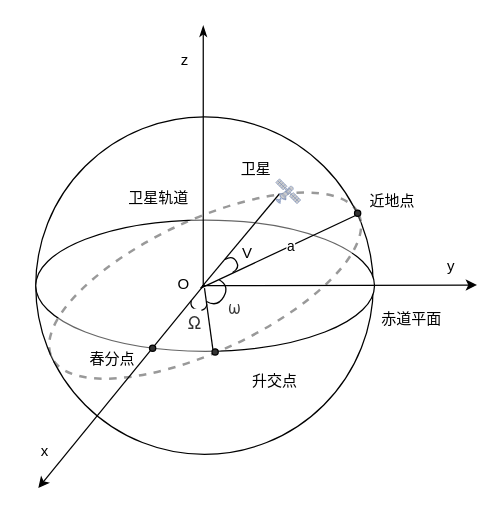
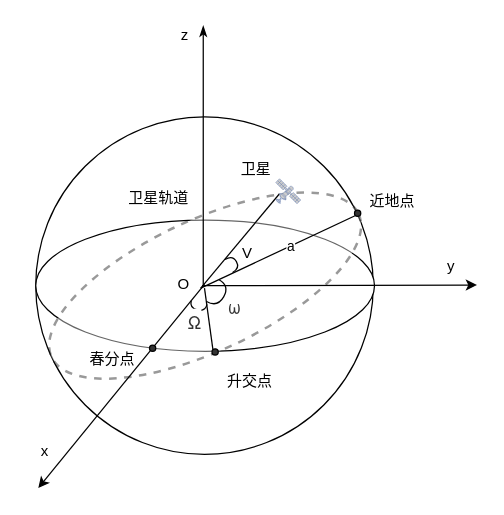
(184, 61) -> (184, 36)
(412, 319) -> none
(274, 382) -> (249, 382)
